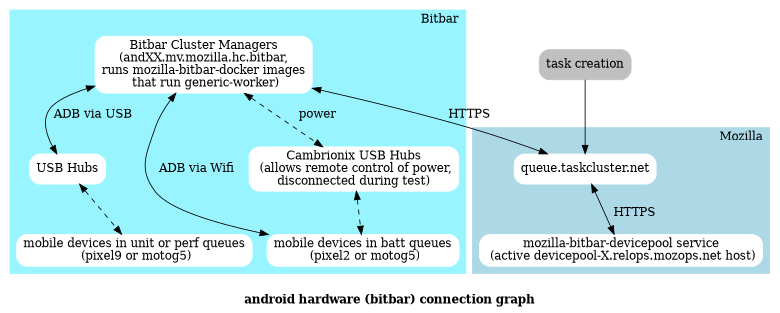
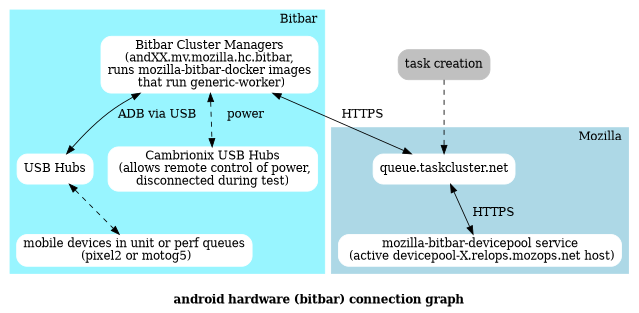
(585, 112) -> (444, 112)
(134, 250) -> (134, 250)
(363, 250) -> none
